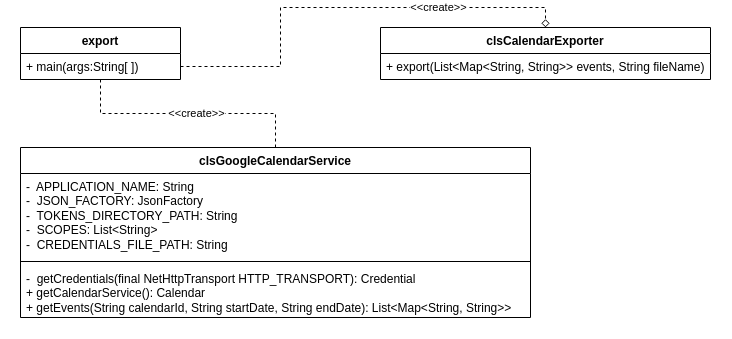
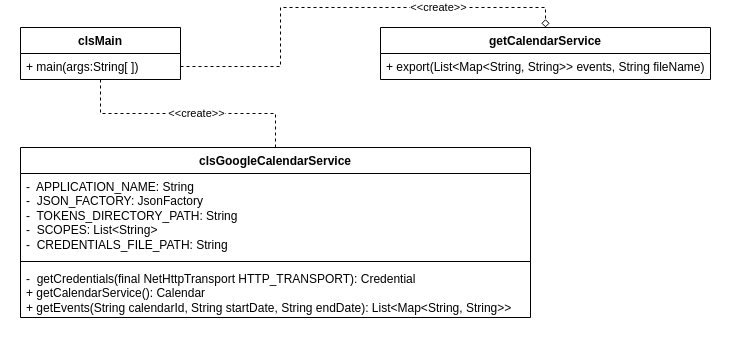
(101, 42) -> (101, 42)
(546, 42) -> (546, 42)
